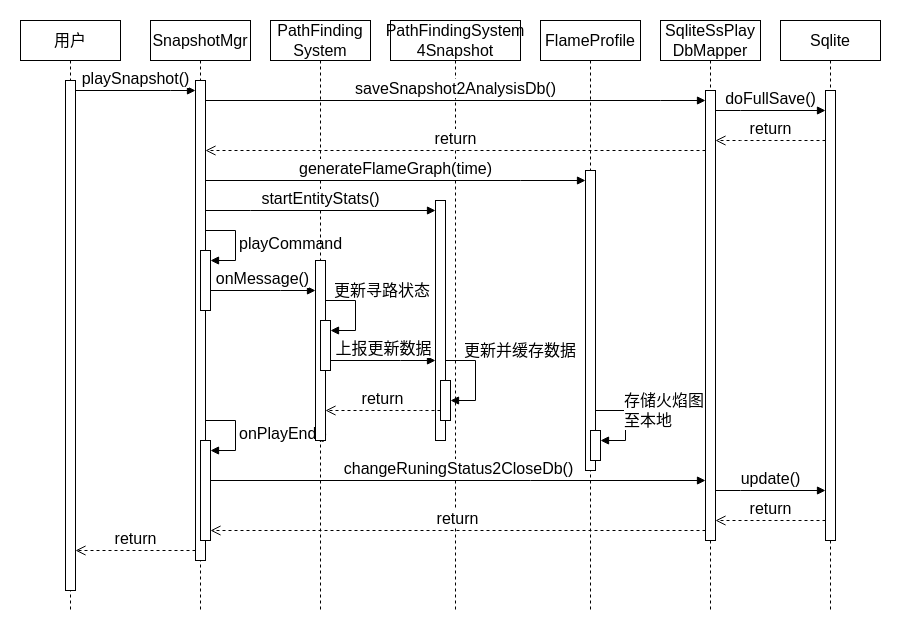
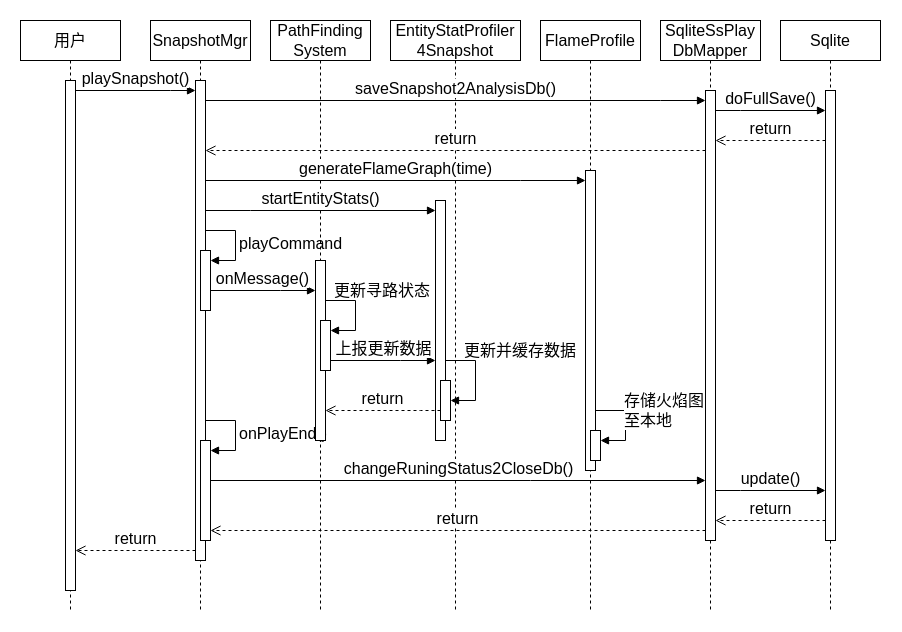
(456, 41) -> (456, 41)
